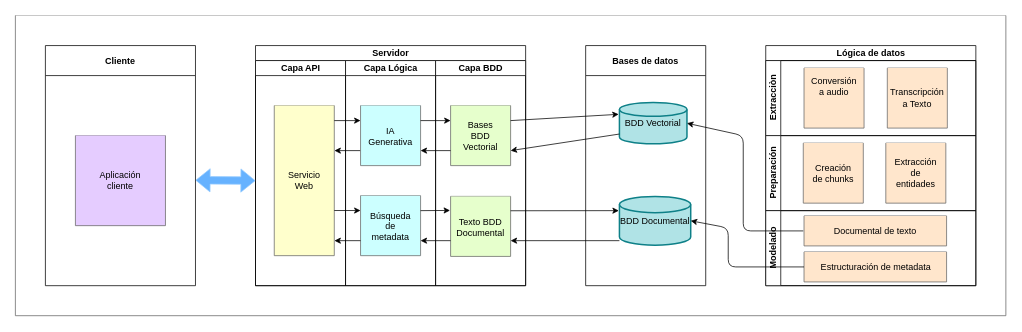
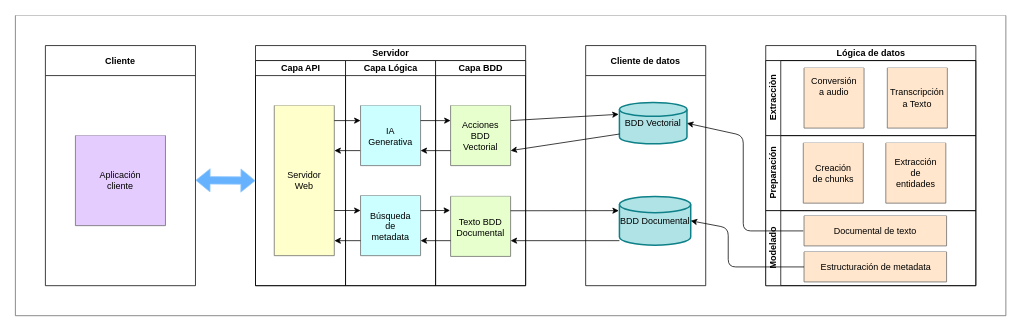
(645, 61) -> (645, 61)
(480, 136) -> (480, 136)
(304, 180) -> (304, 180)
